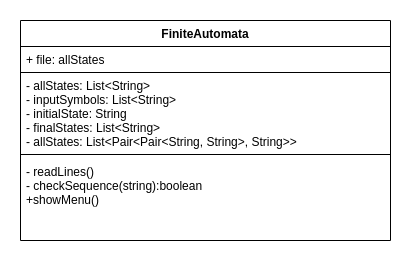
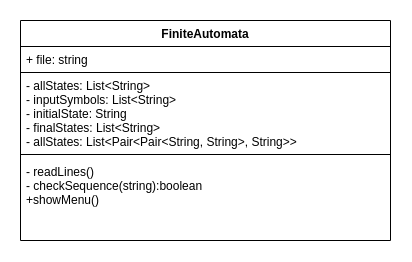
(72, 60) -> (64, 60)
